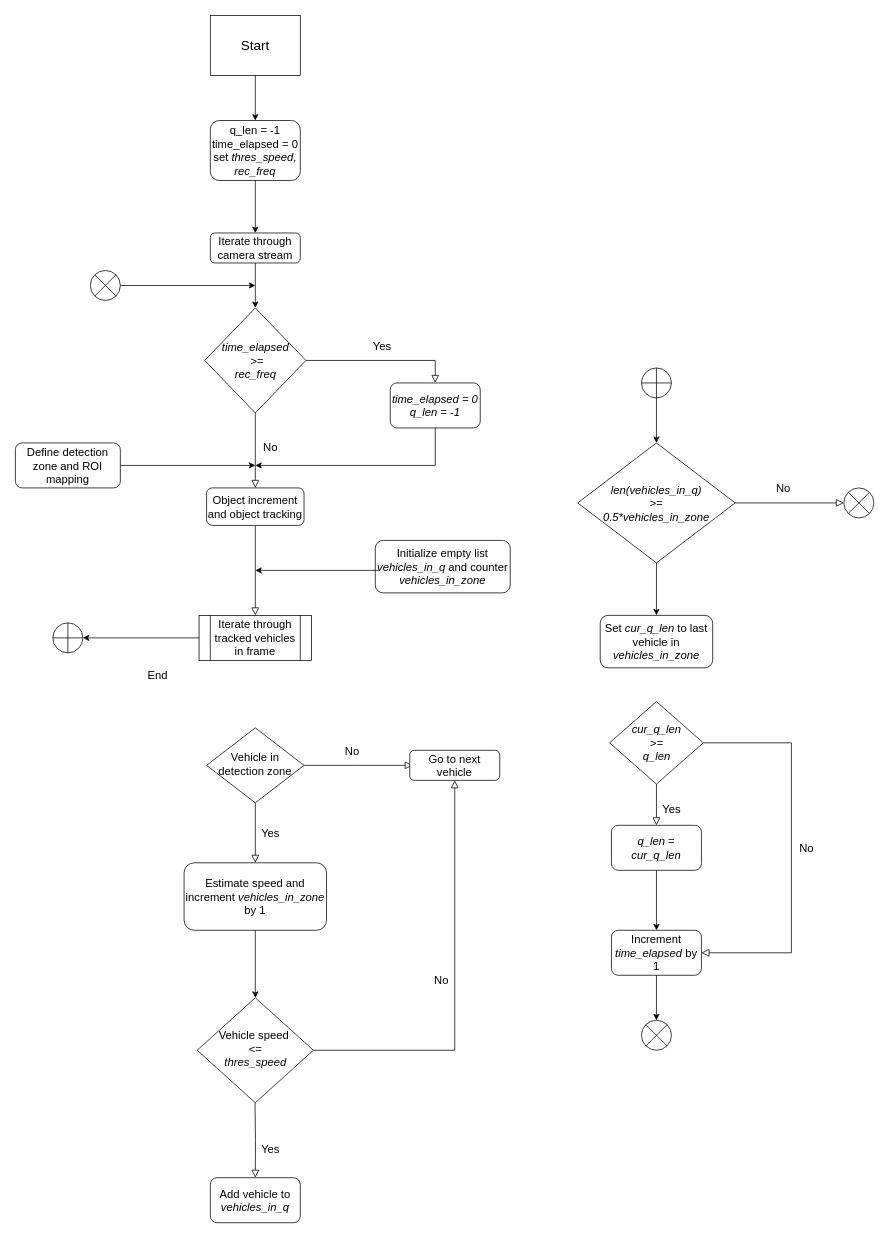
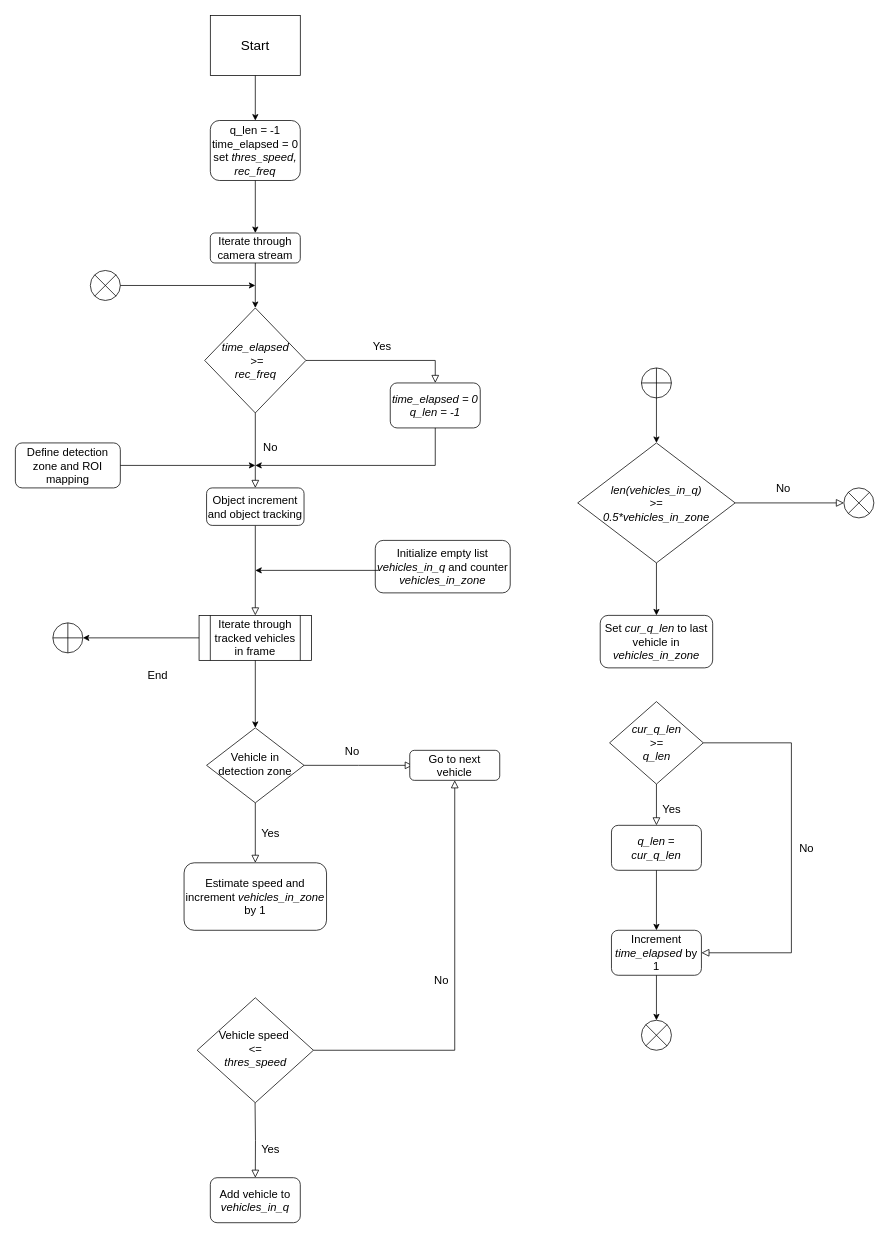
none -> (255, 692)
(255, 962) -> none
